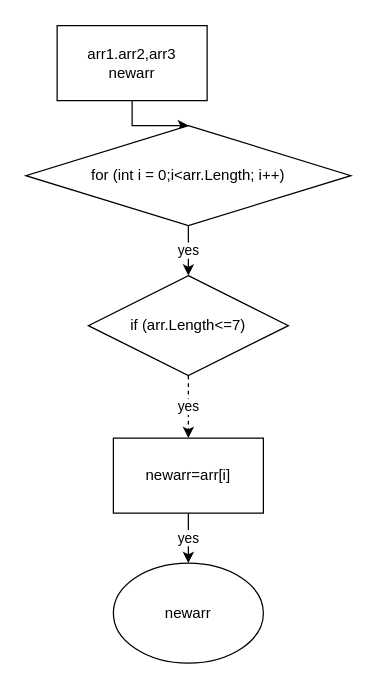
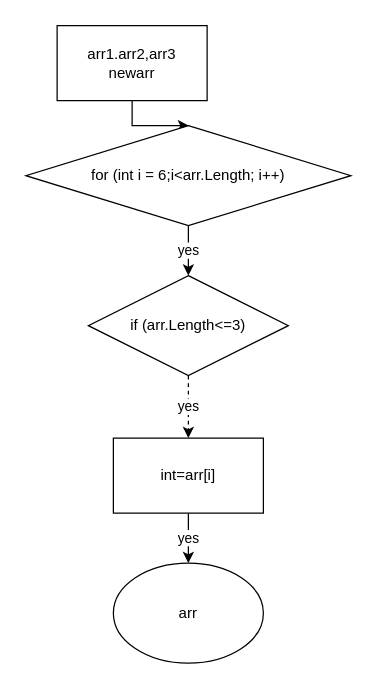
(188, 176) -> (188, 176)
(188, 326) -> (188, 326)
(188, 476) -> (188, 476)
(188, 613) -> (188, 613)
